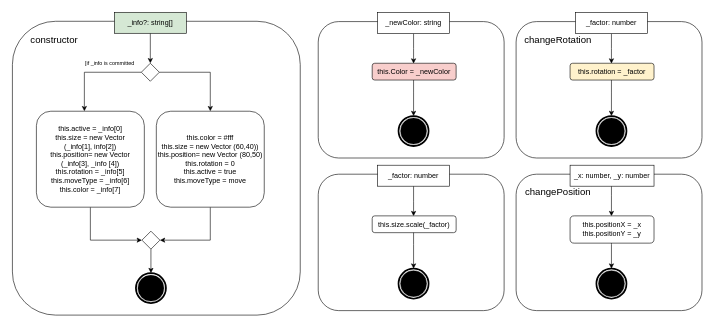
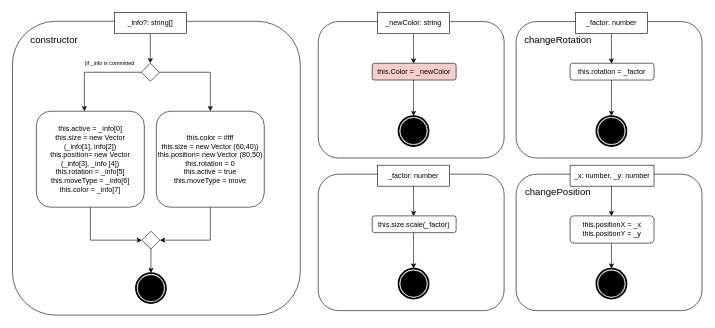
(150, 23) -> (150, 23)
(612, 72) -> (612, 72)
